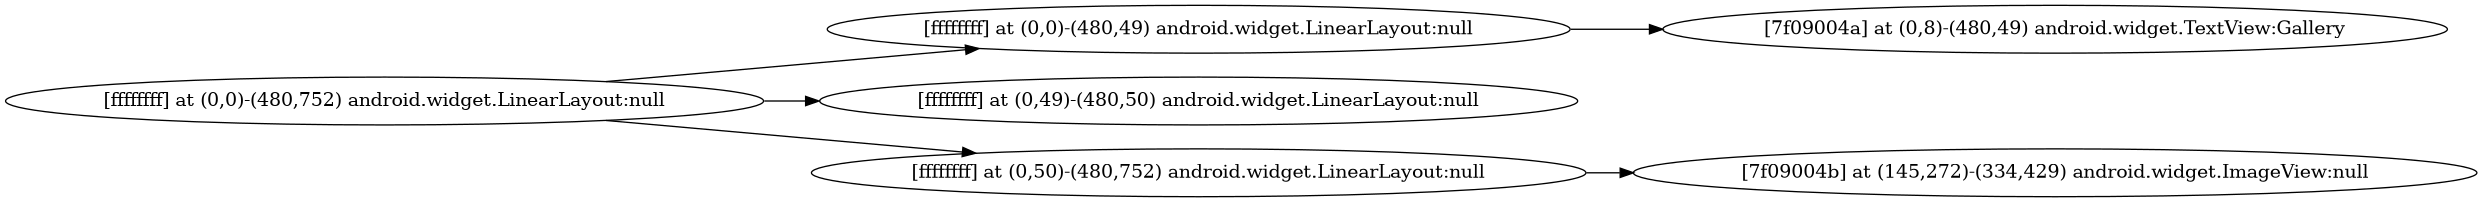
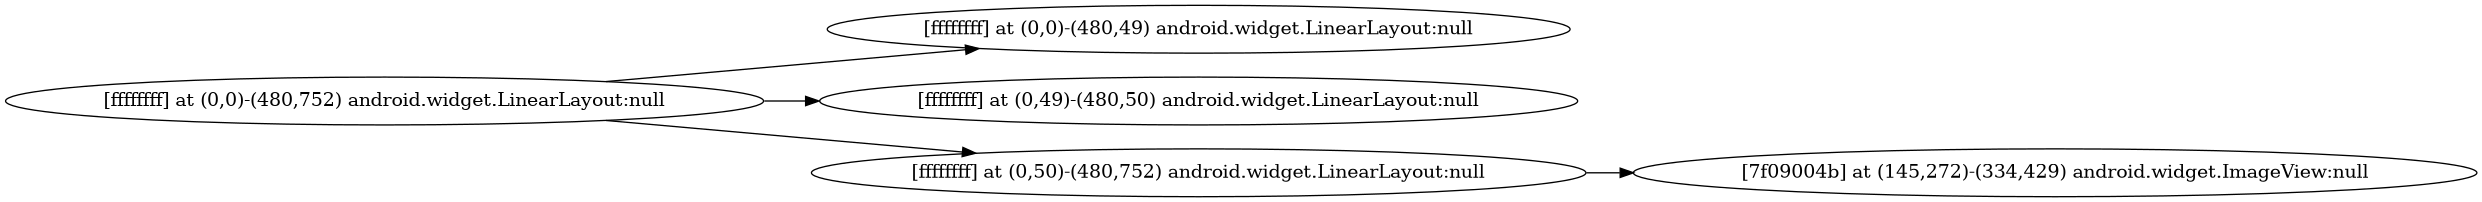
(2055, 29) -> none
